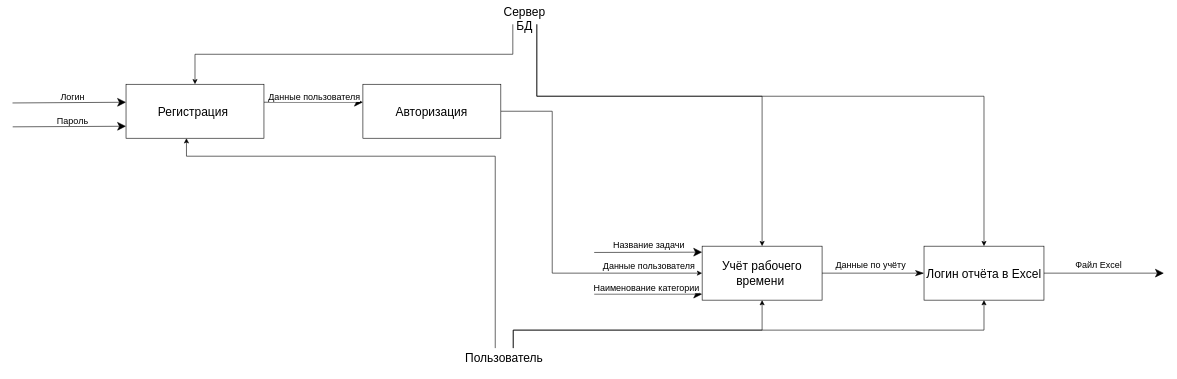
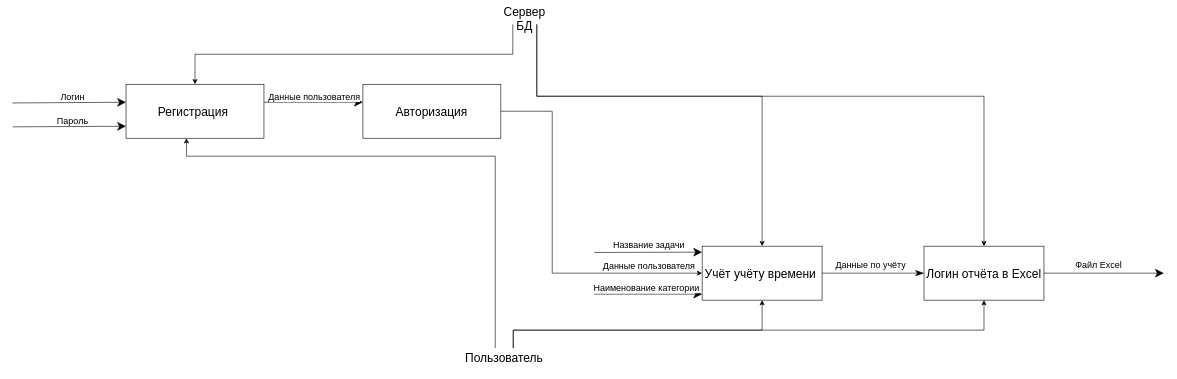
(762, 273) -> (762, 273)
